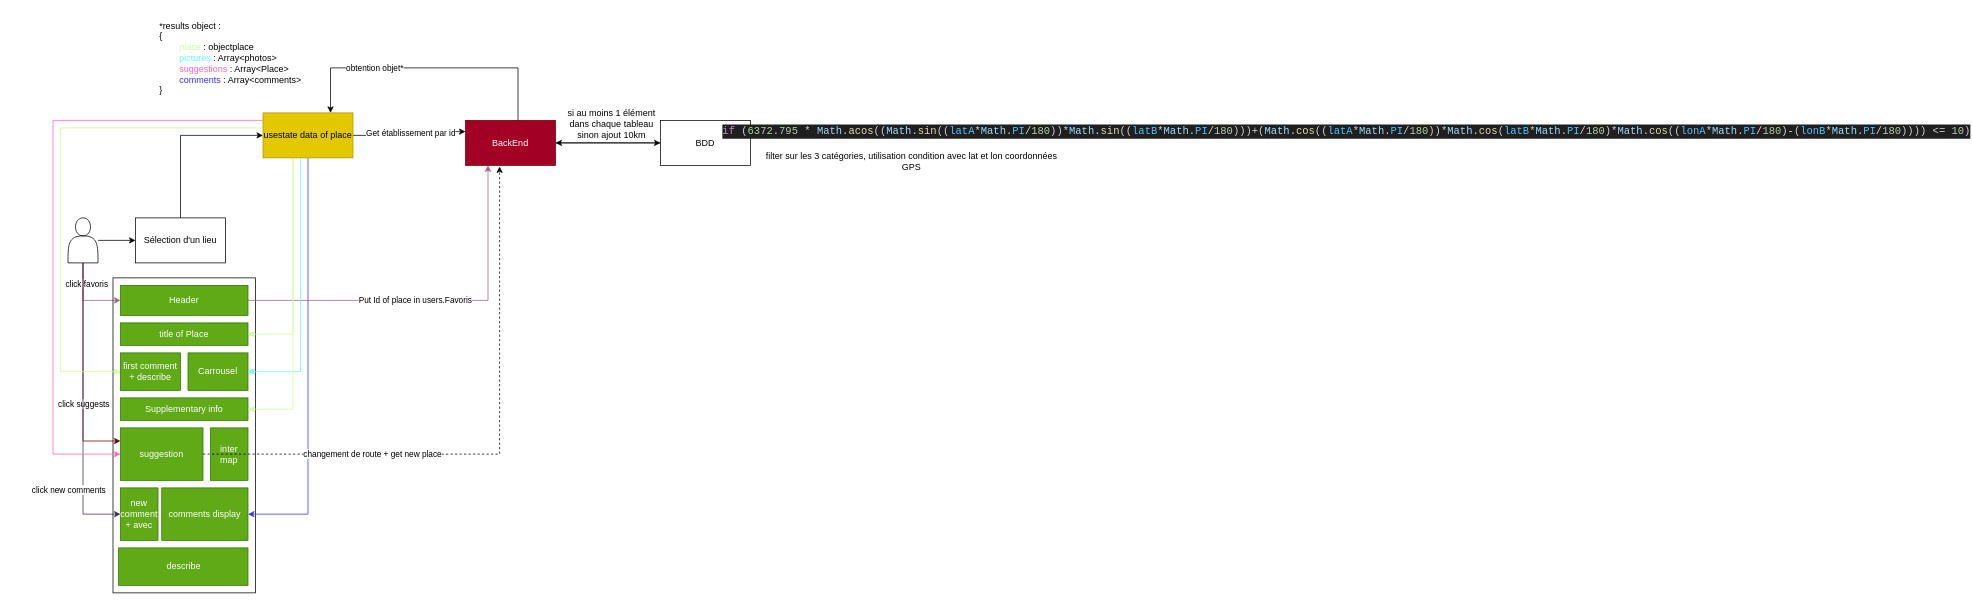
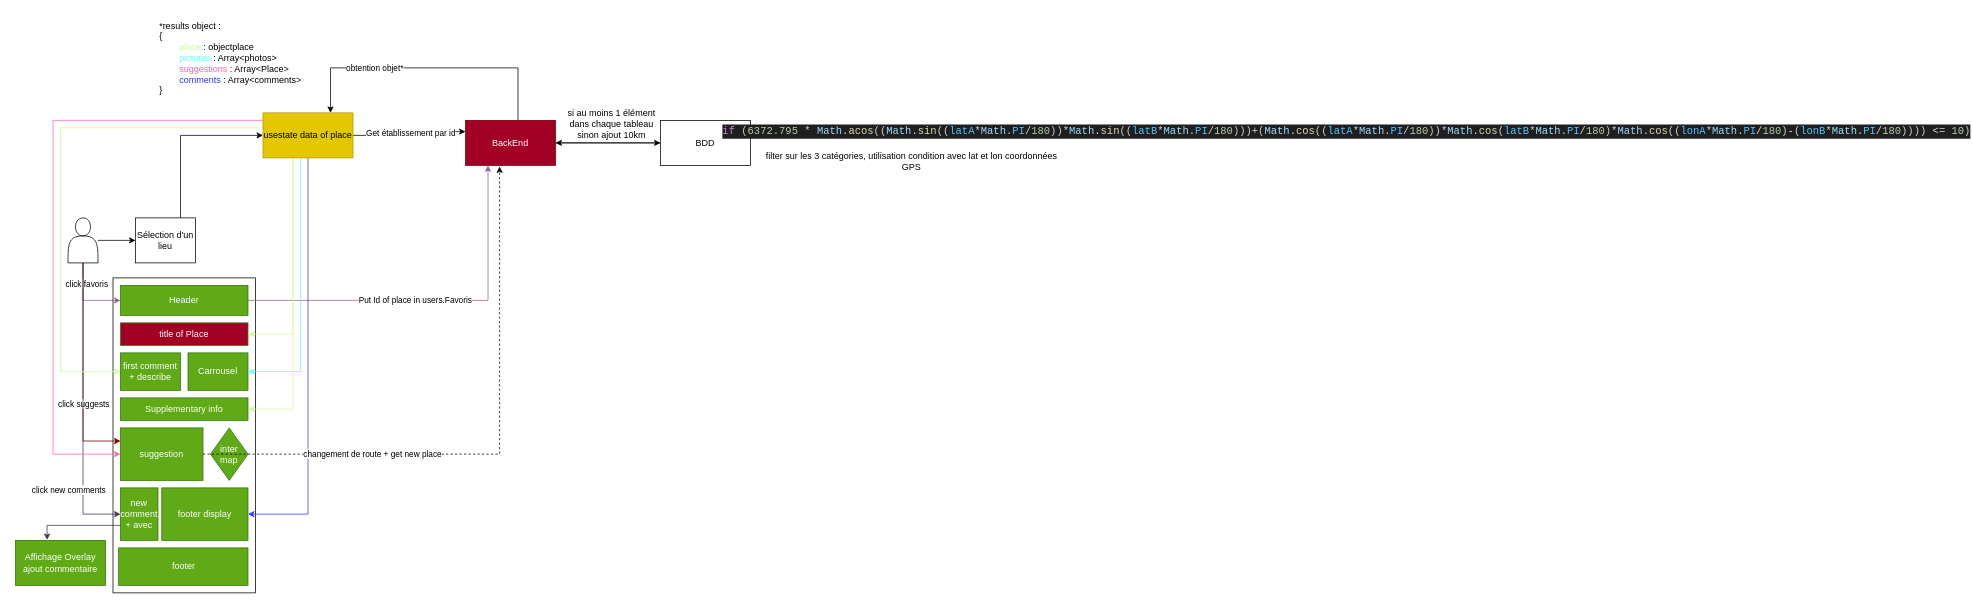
(180, 240) -> (165, 240)
(184, 334) -> (184, 334)
(229, 454) -> (229, 454)
(205, 514) -> (205, 514)
none -> (79, 525)
none -> (60, 563)
(184, 567) -> (184, 567)
